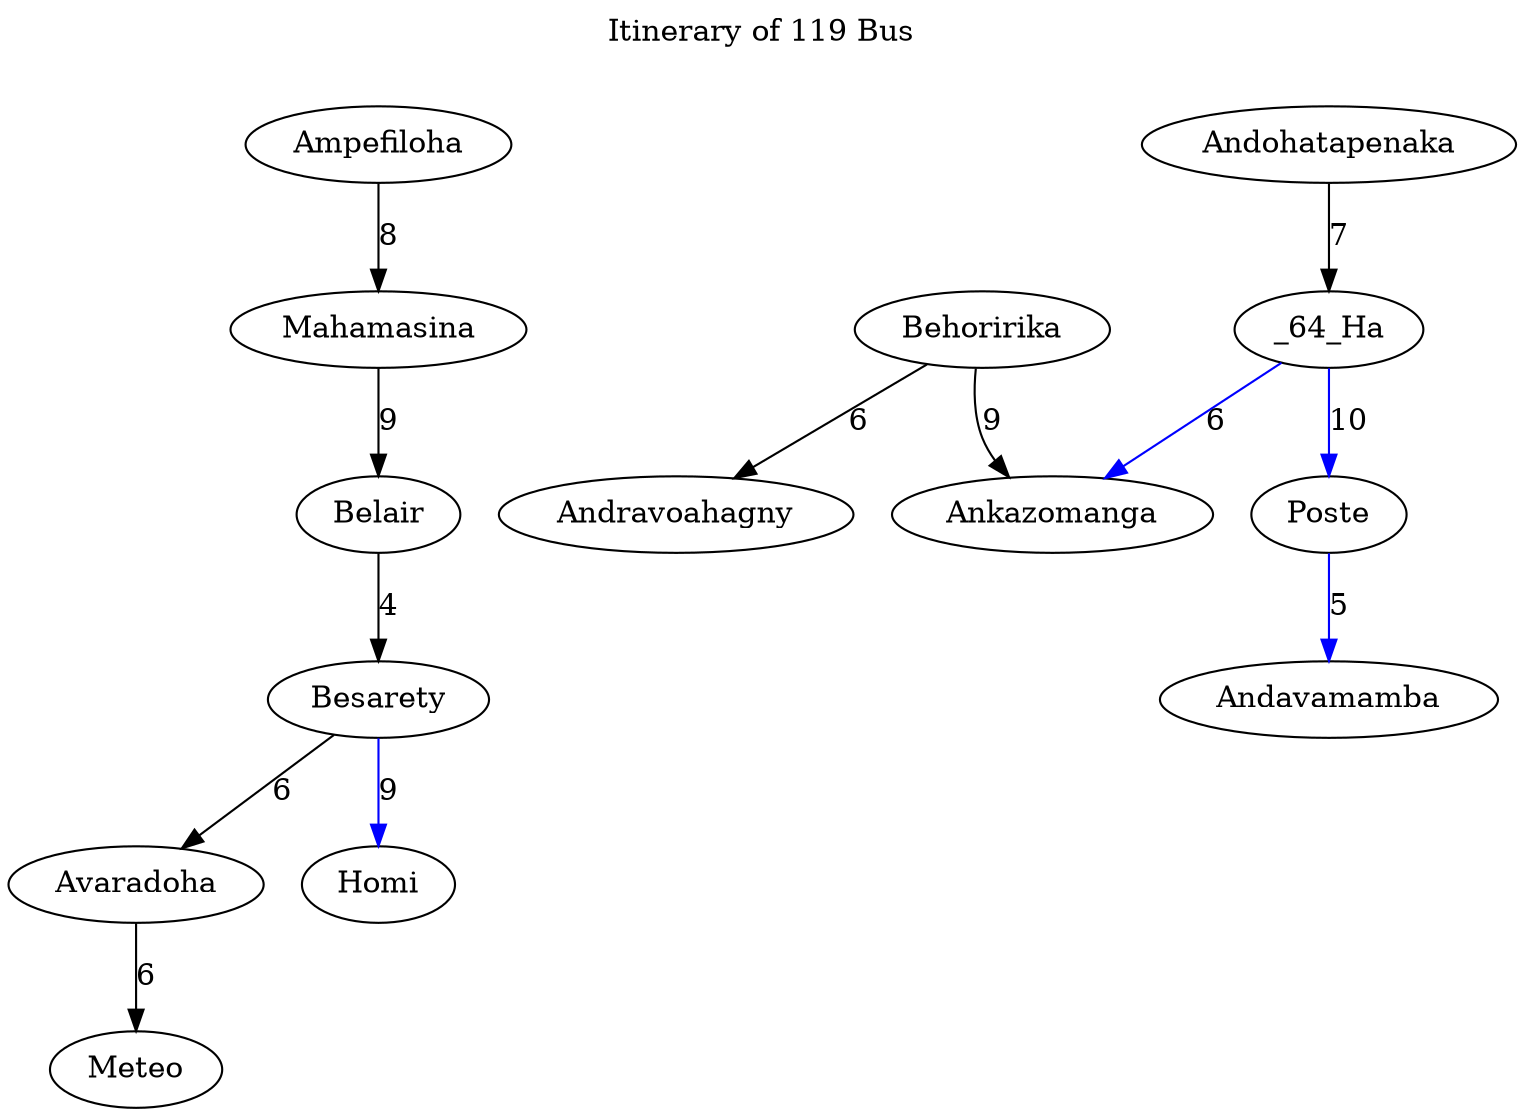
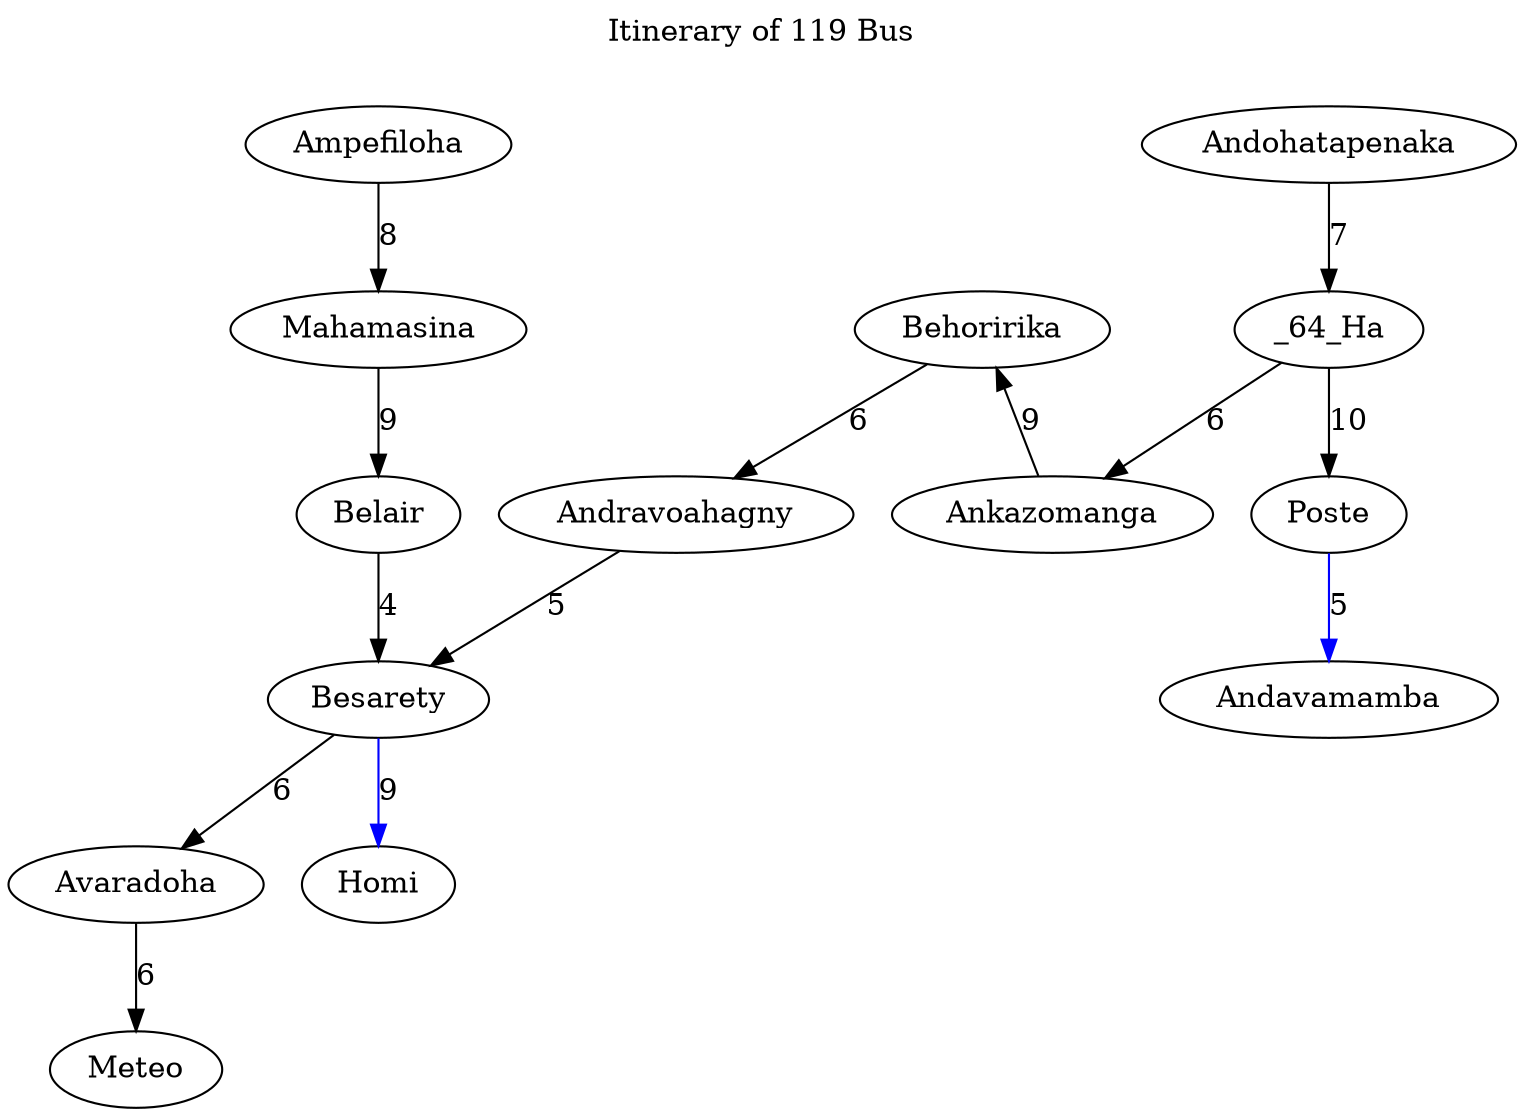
(1329, 411) -> (1329, 411)
(1202, 415) -> (1202, 415)
(977, 417) -> (1021, 432)
none -> (534, 603)
